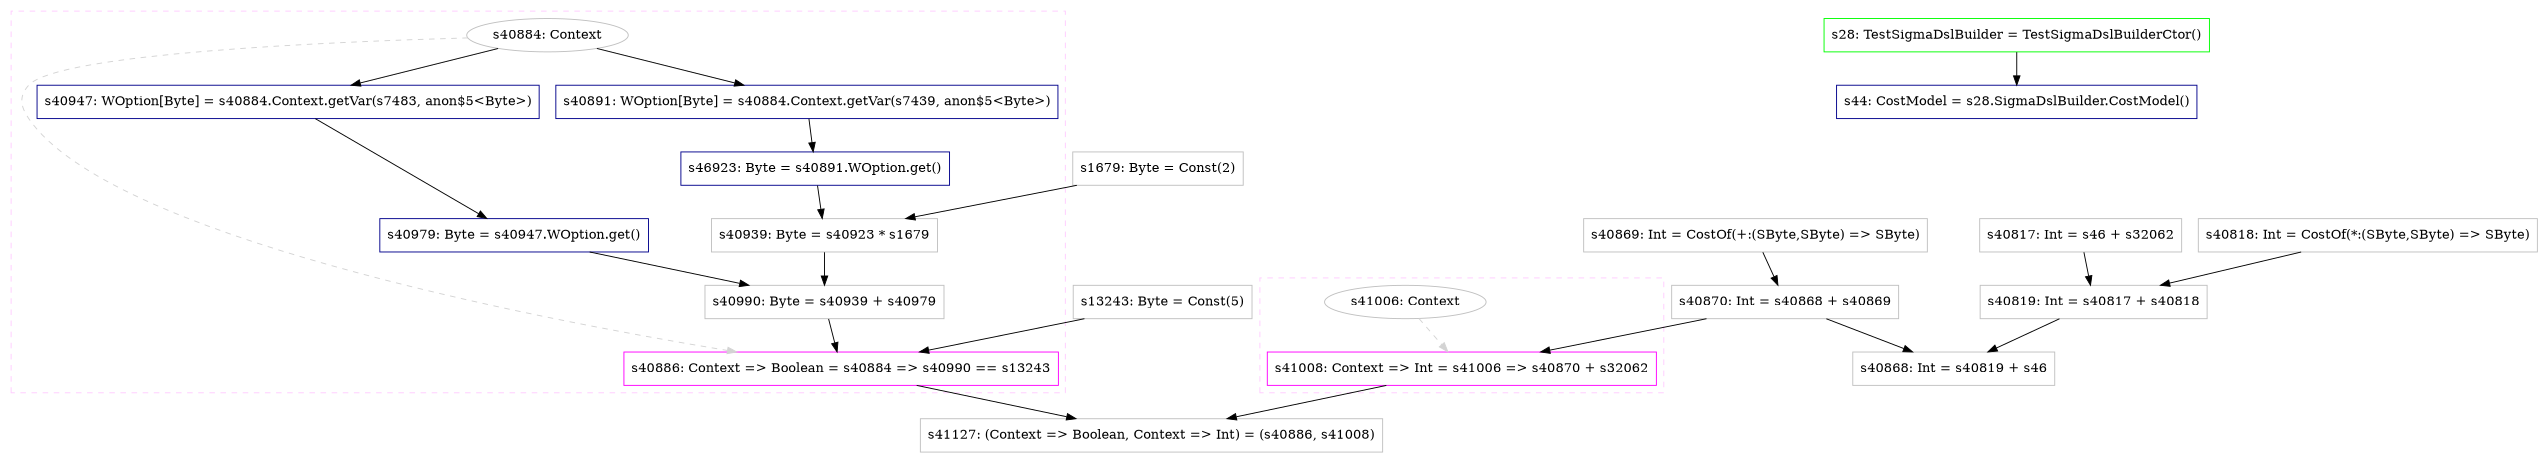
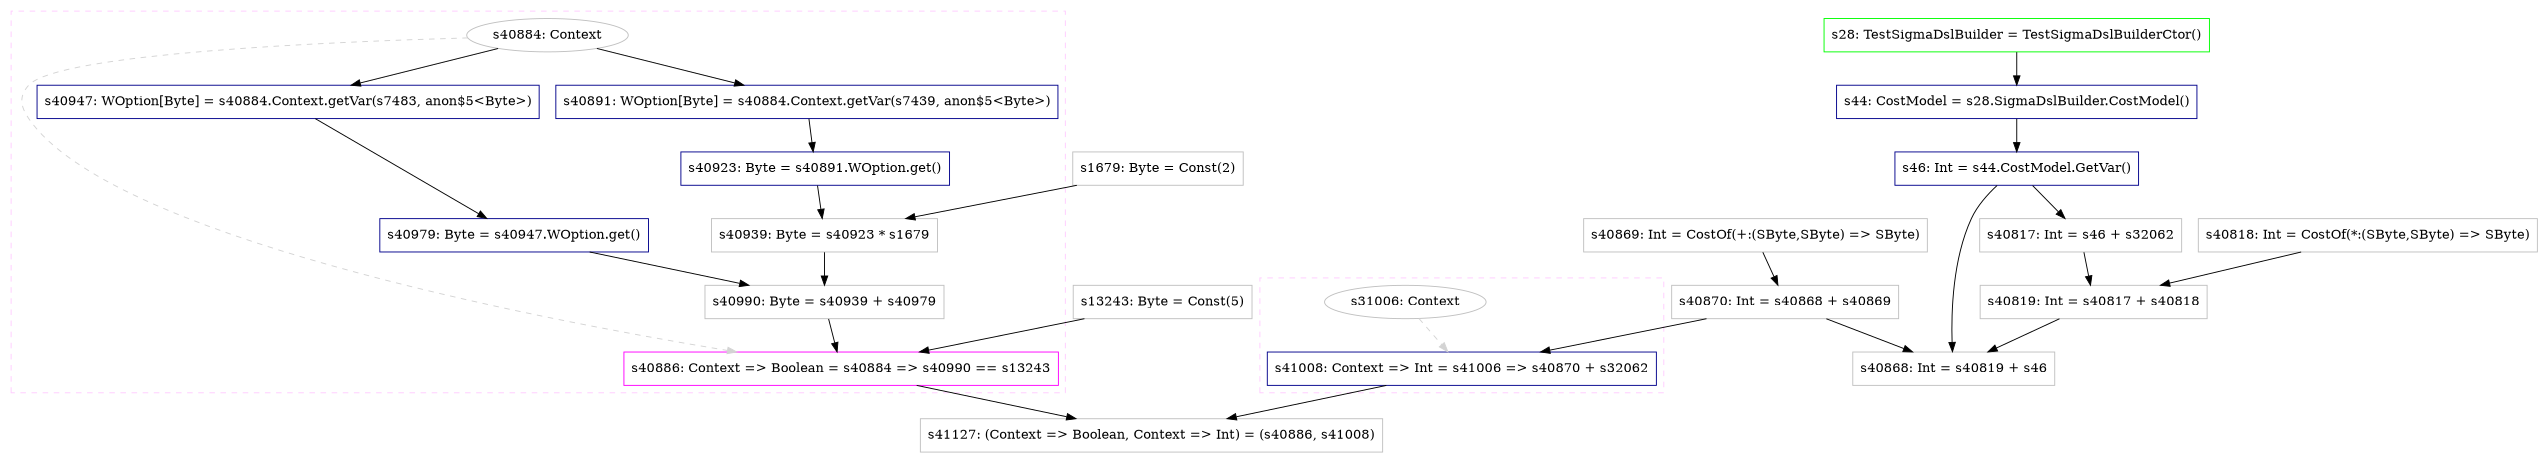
(815, 169) -> (815, 169)
none -> (2017, 169)
(1405, 302) -> (1405, 302)
(1462, 369) -> (1462, 369)
